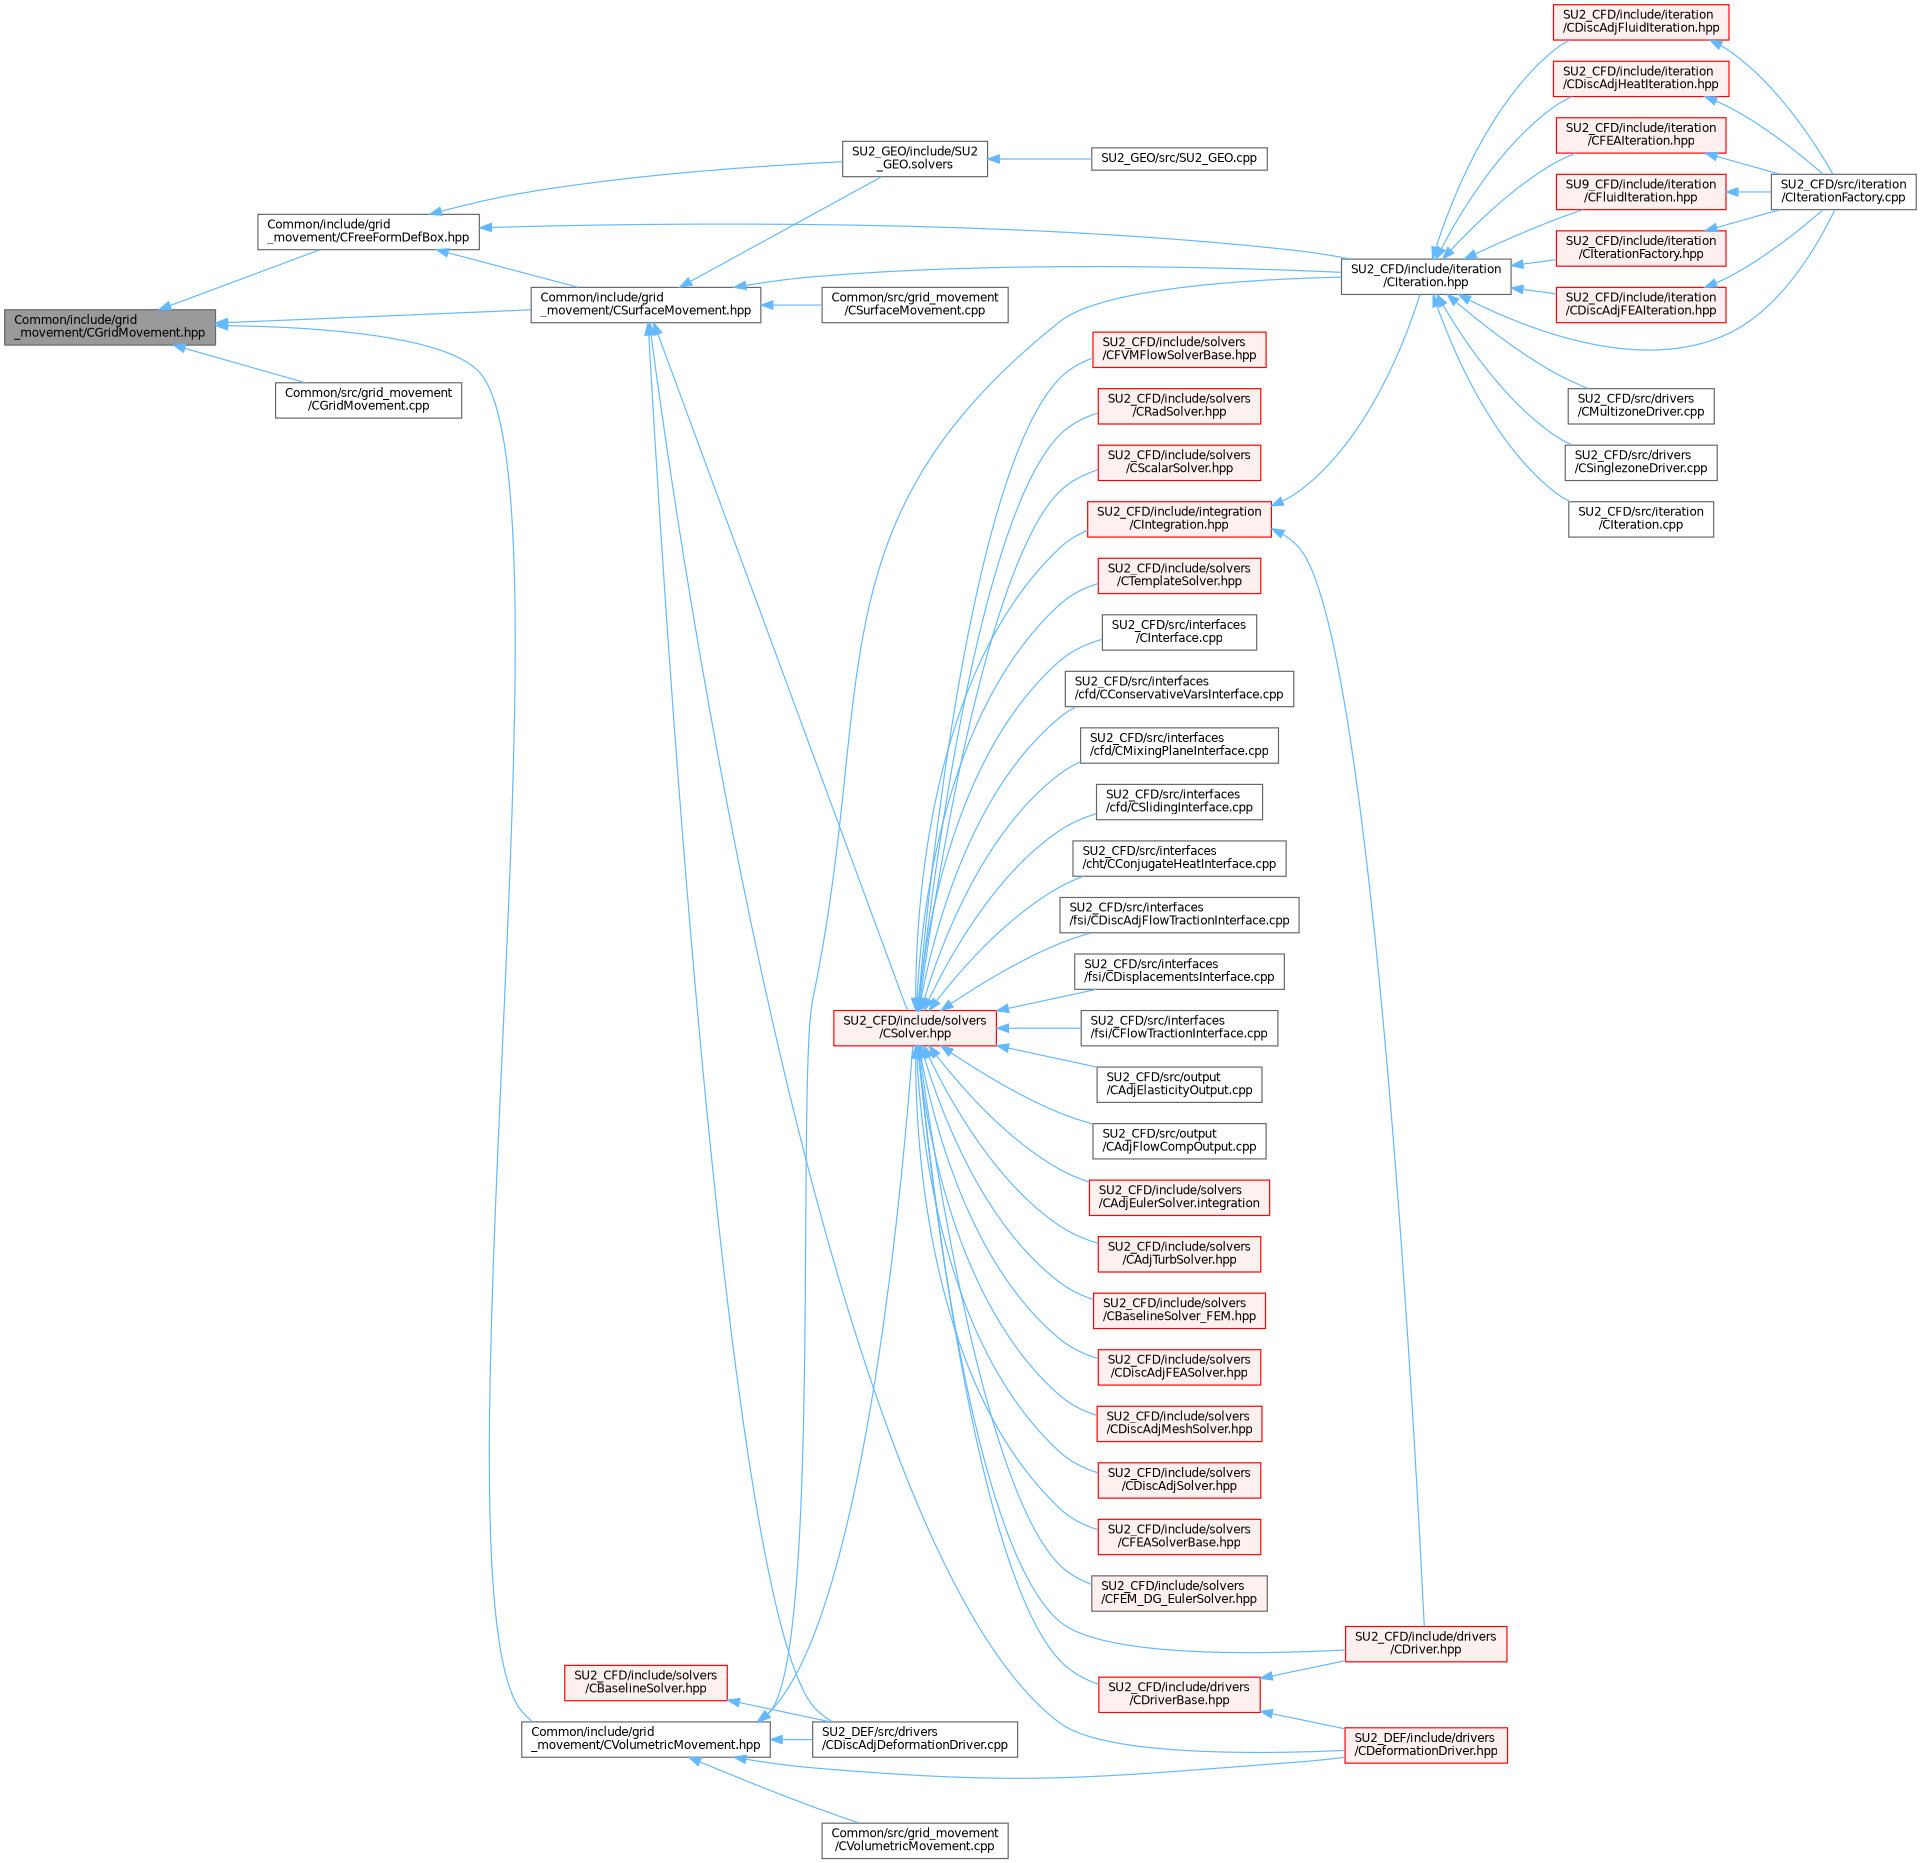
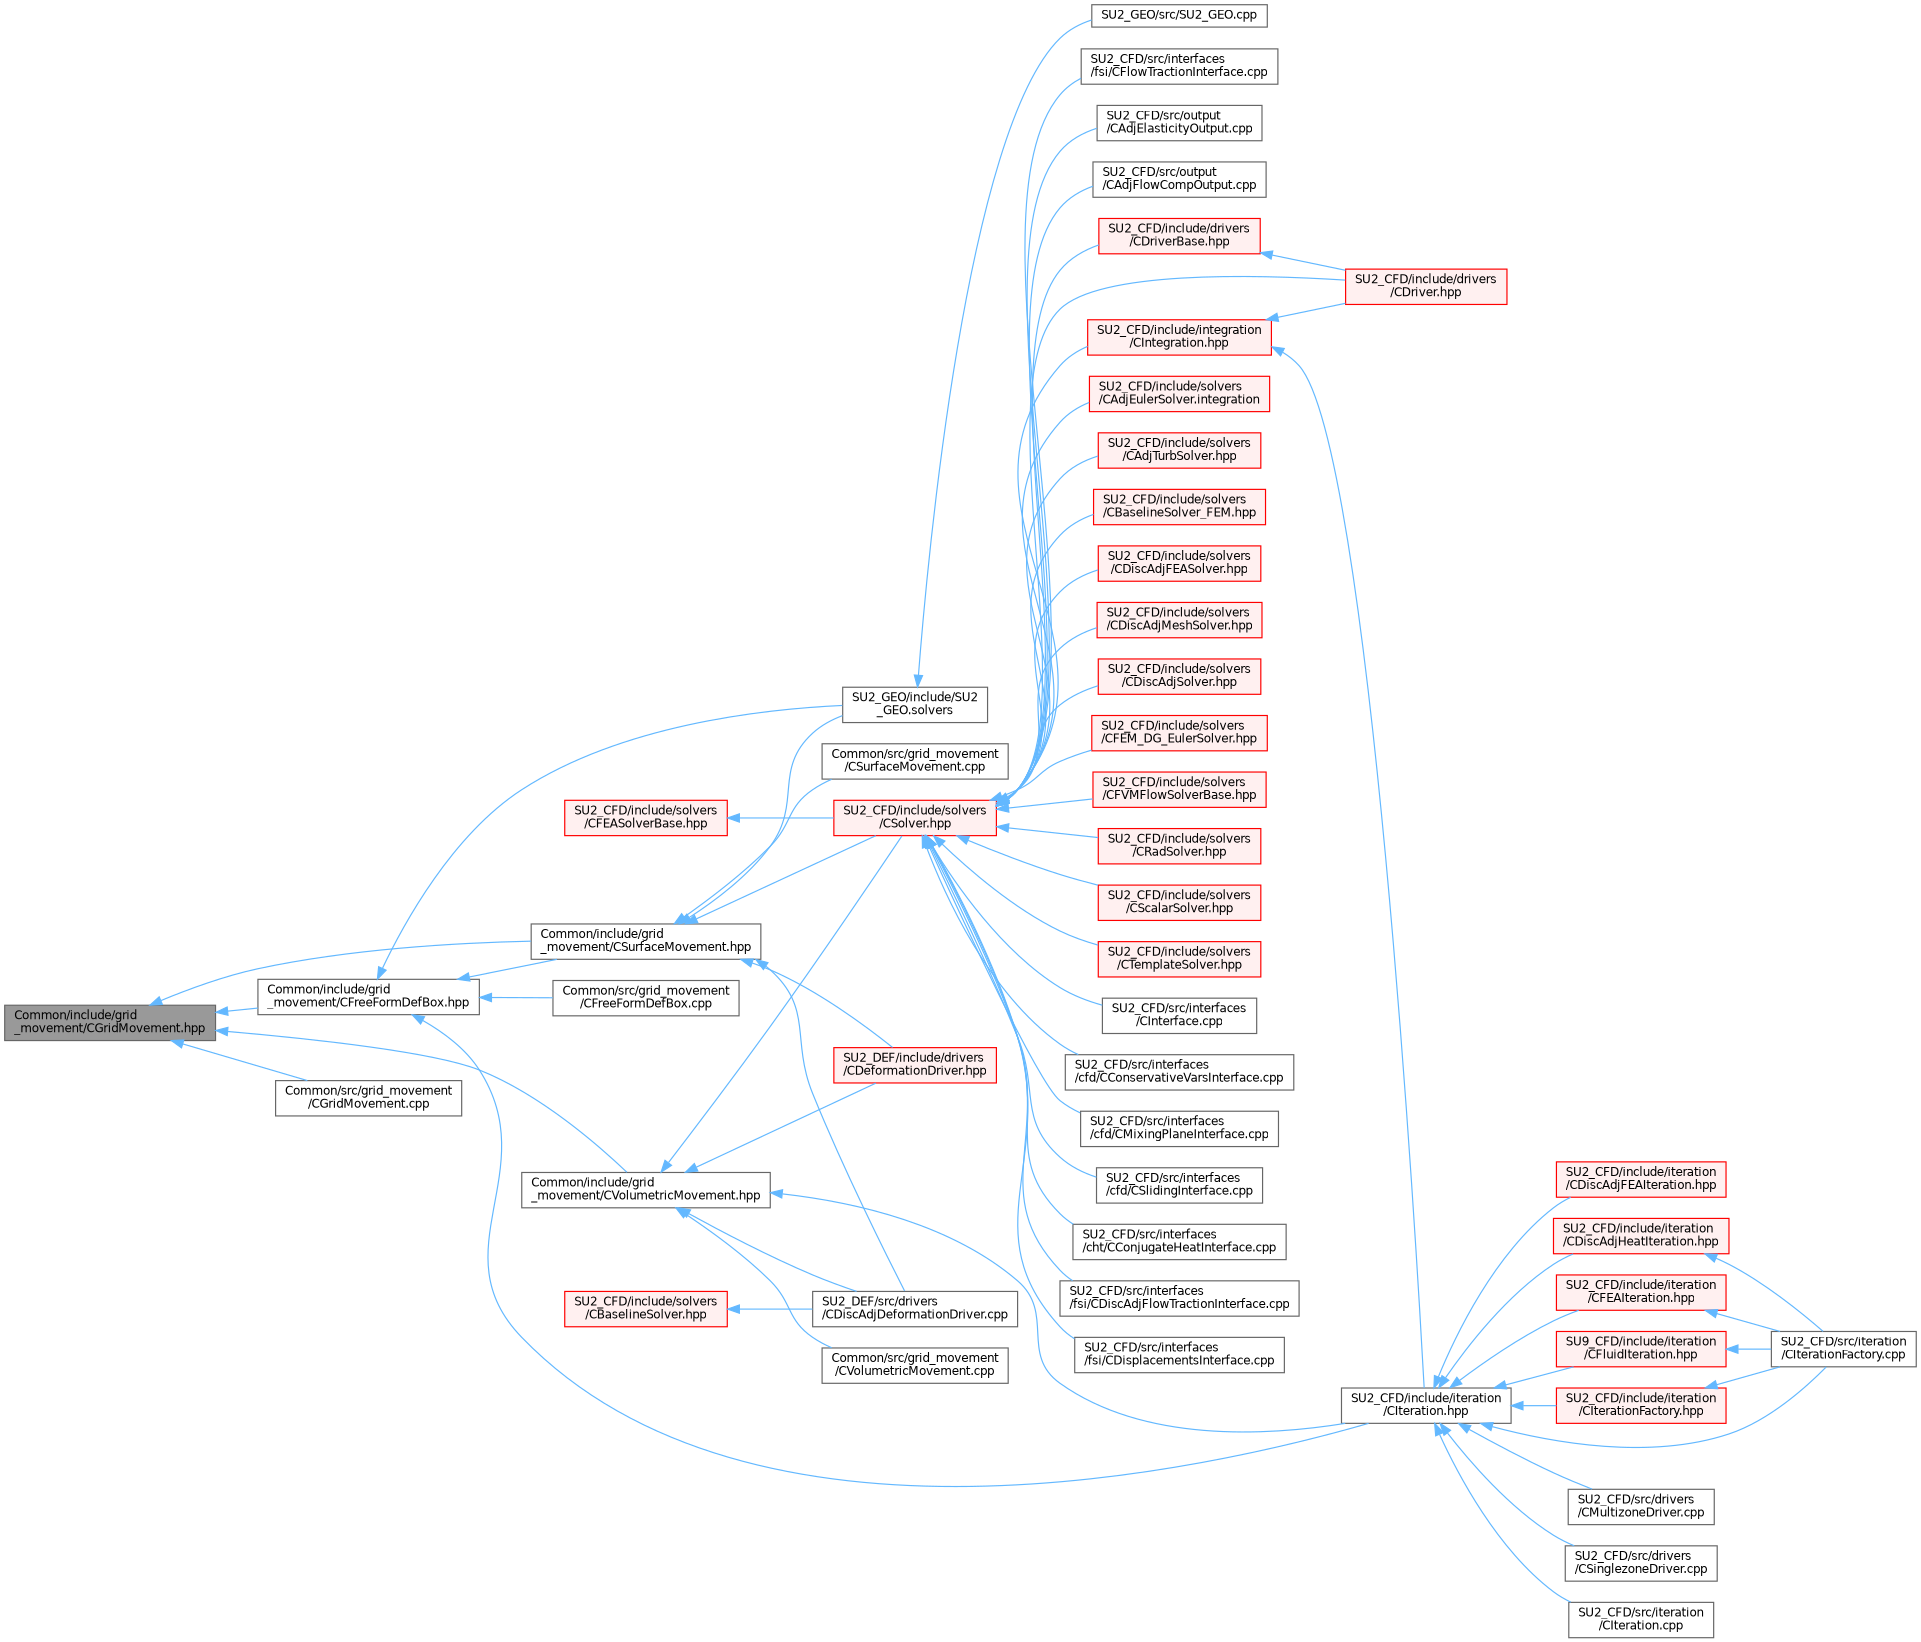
(1641, 22) -> none
(1772, 250) -> none
(1043, 267) -> none
none -> (646, 998)
(936, 1255) -> (775, 818)
(1180, 1594) -> (1180, 733)
(1308, 1721) -> none
